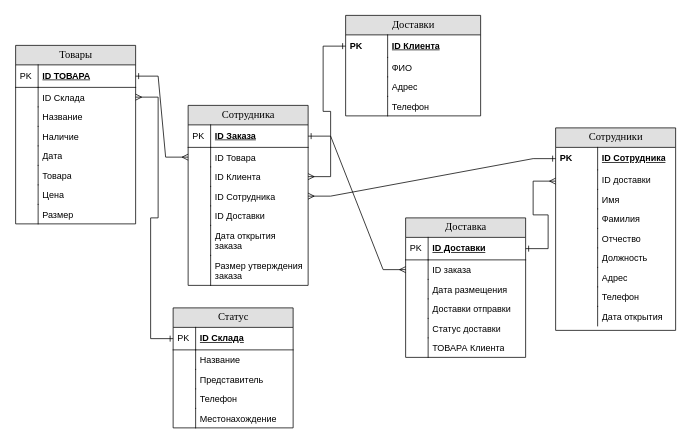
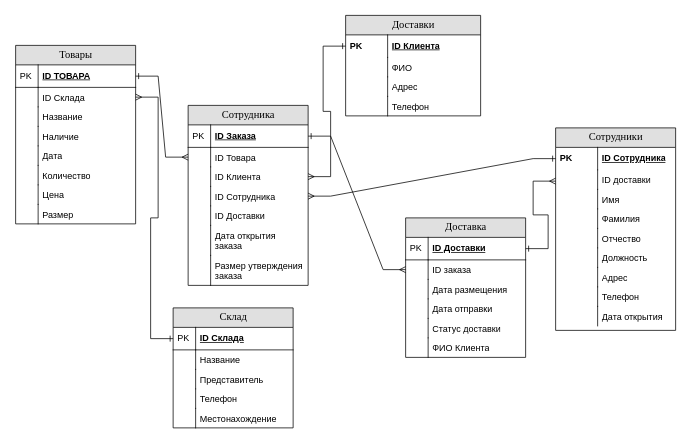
(57, 176) -> (68, 176)
(474, 310) -> (464, 310)
(233, 318) -> (233, 318)
(466, 349) -> (459, 349)
